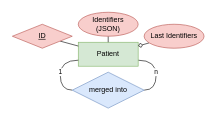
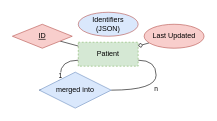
(108, 24) -> (108, 24)
(174, 36) -> (174, 36)
(108, 39) -> none
(108, 54) -> (108, 54)
(108, 90) -> (75, 90)
